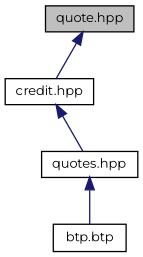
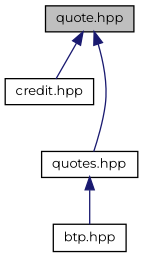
(73, 134) -> (106, 98)
(90, 238) -> (90, 238)
